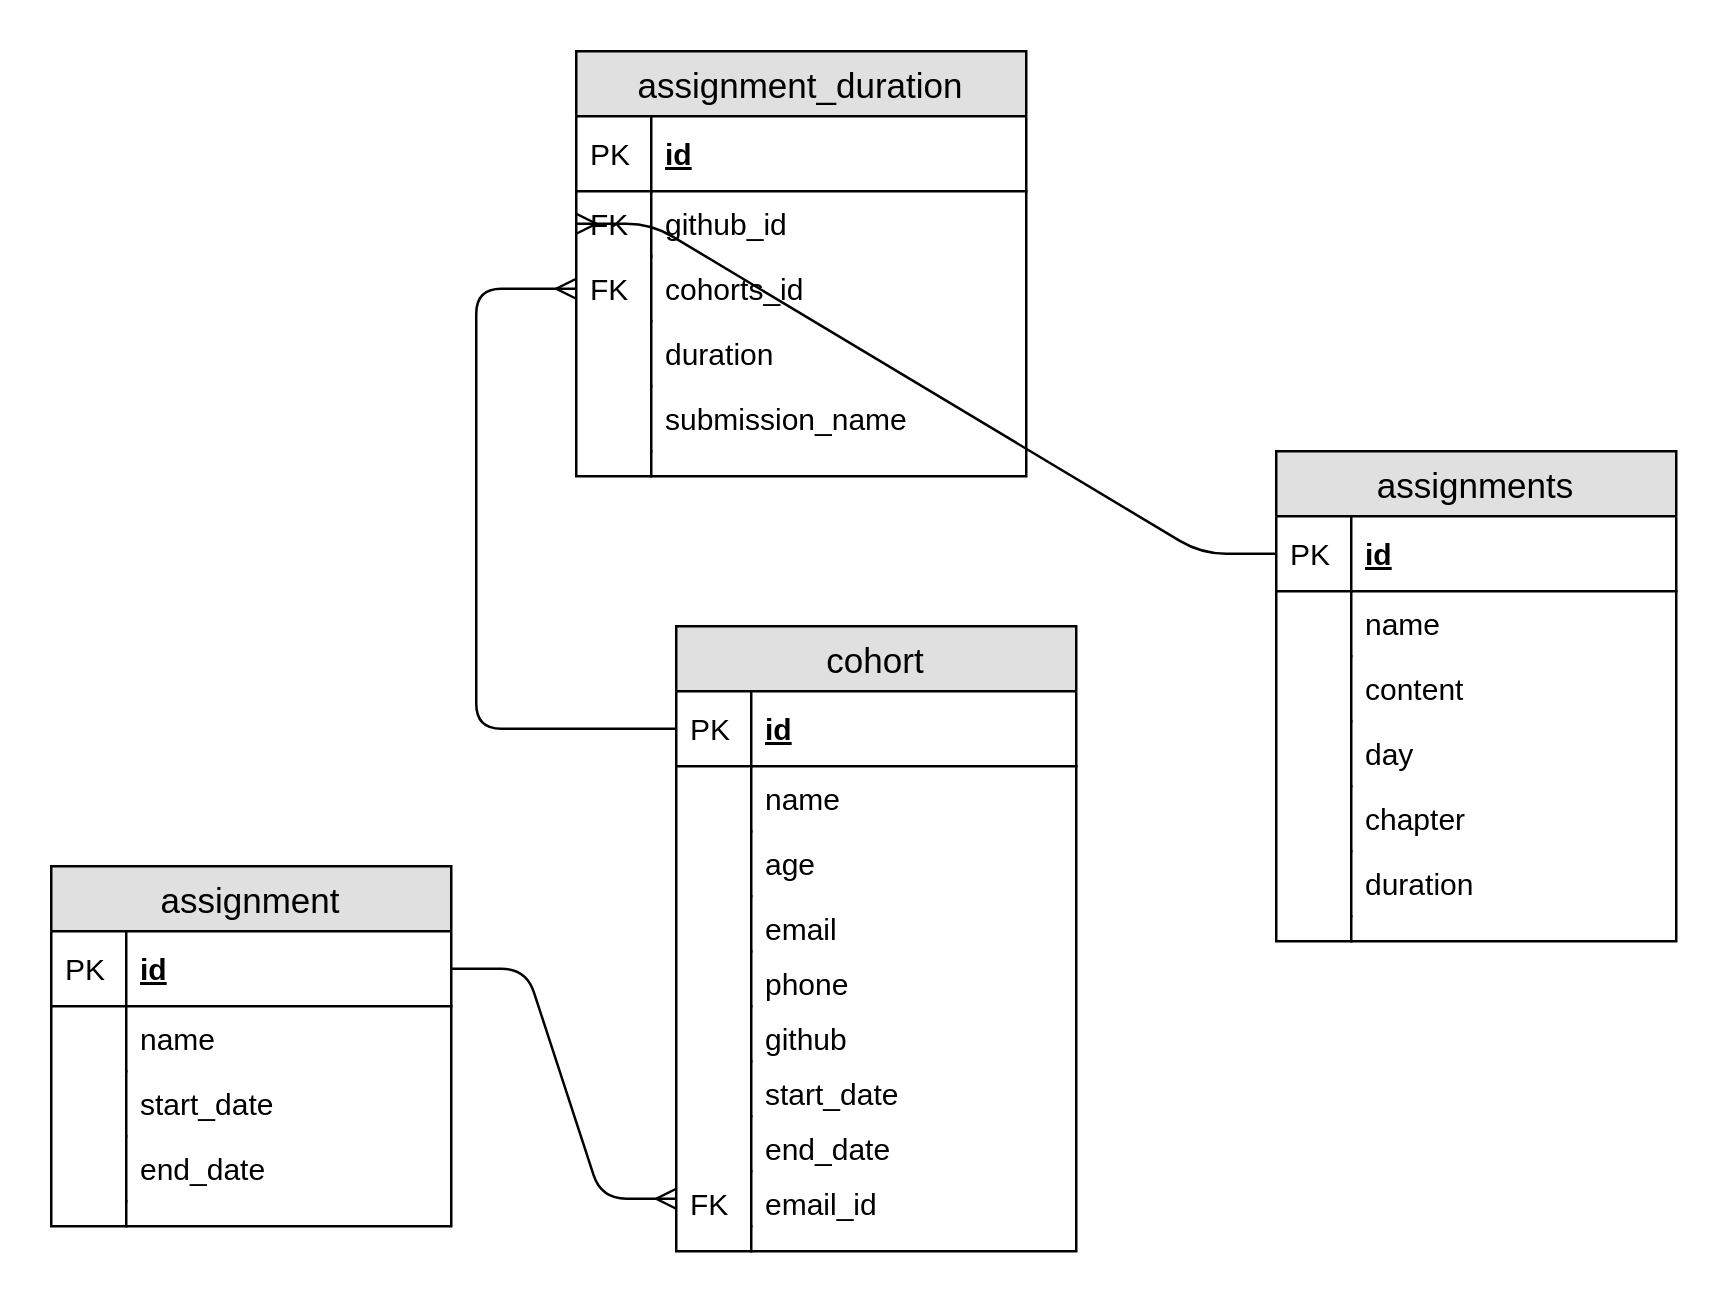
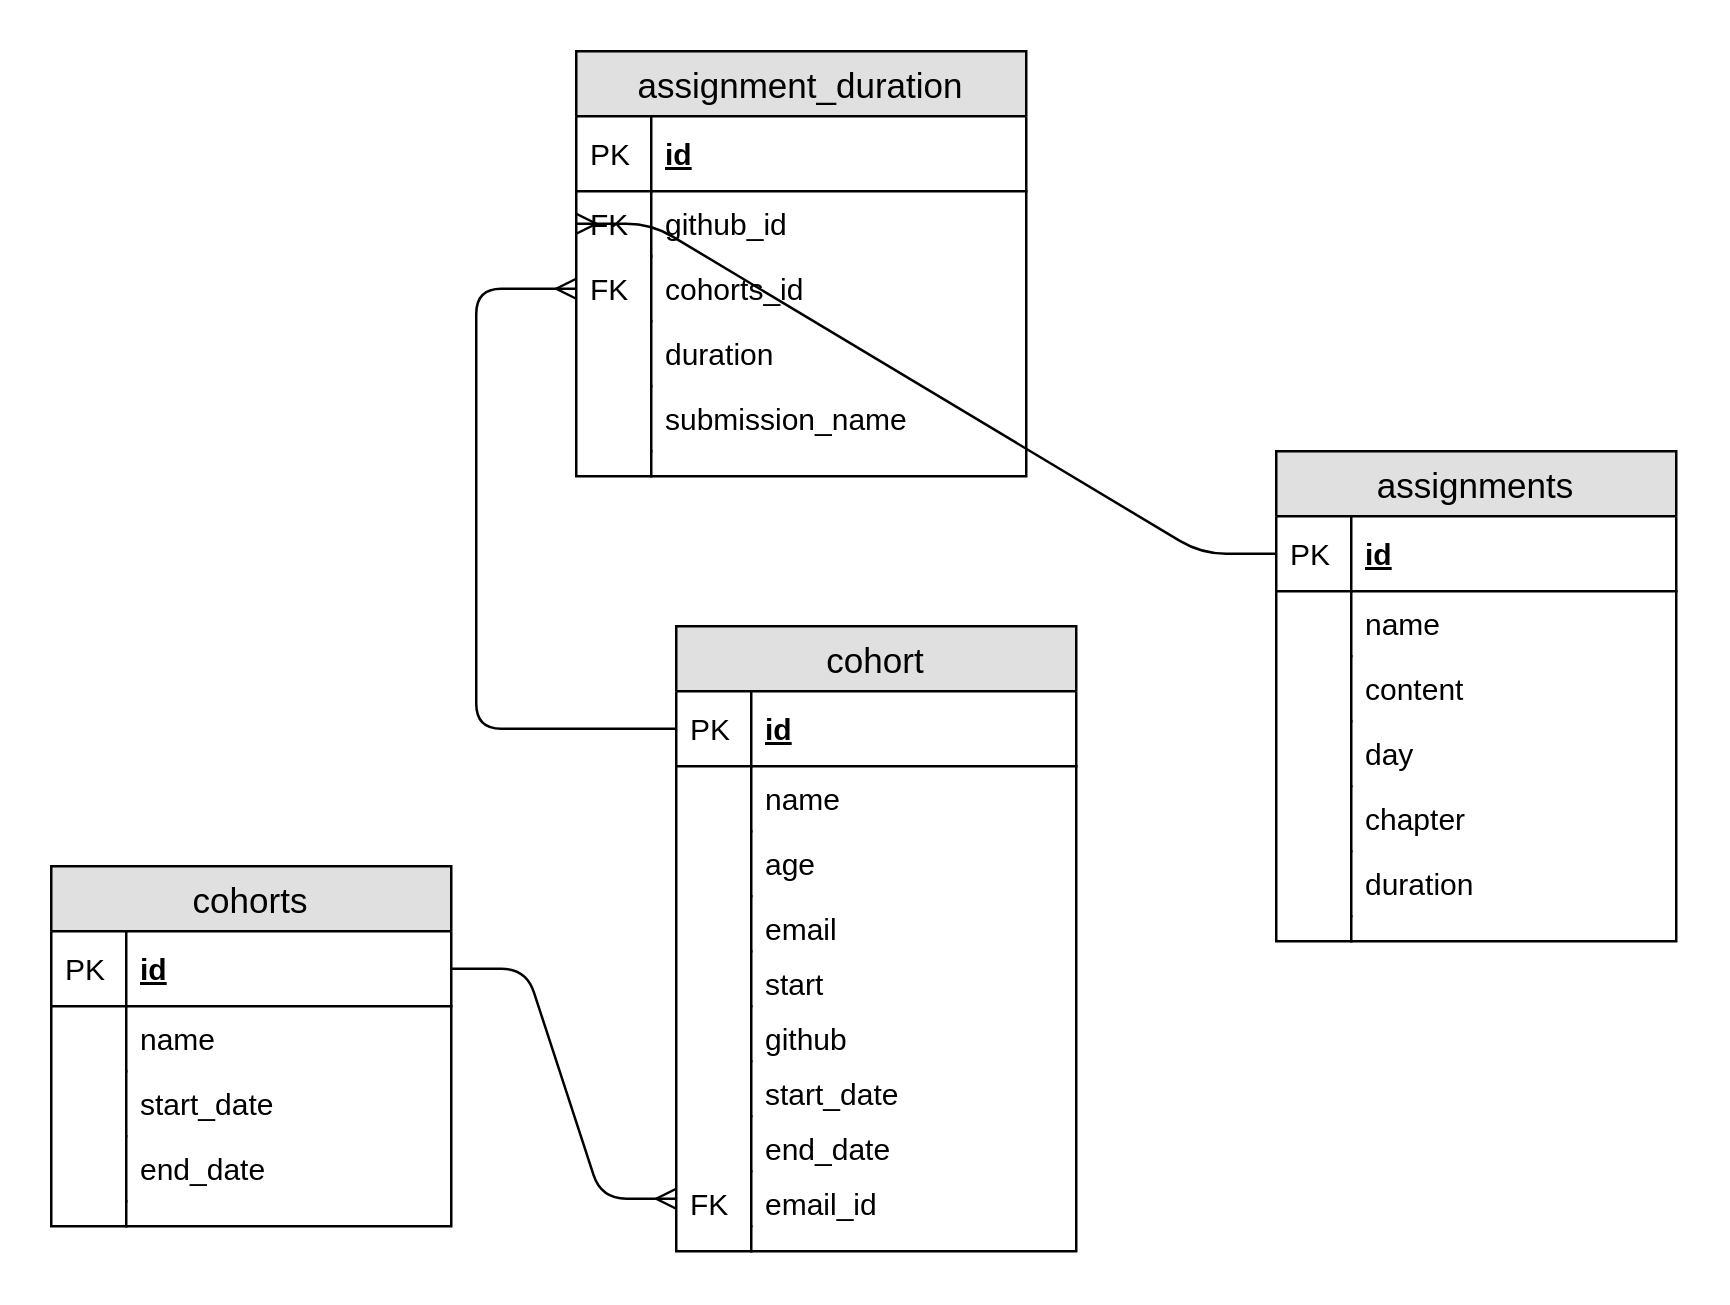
(250, 901) -> (250, 901)
(807, 985) -> (807, 985)
